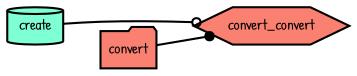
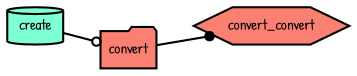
(128, 21) -> (78, 37)
